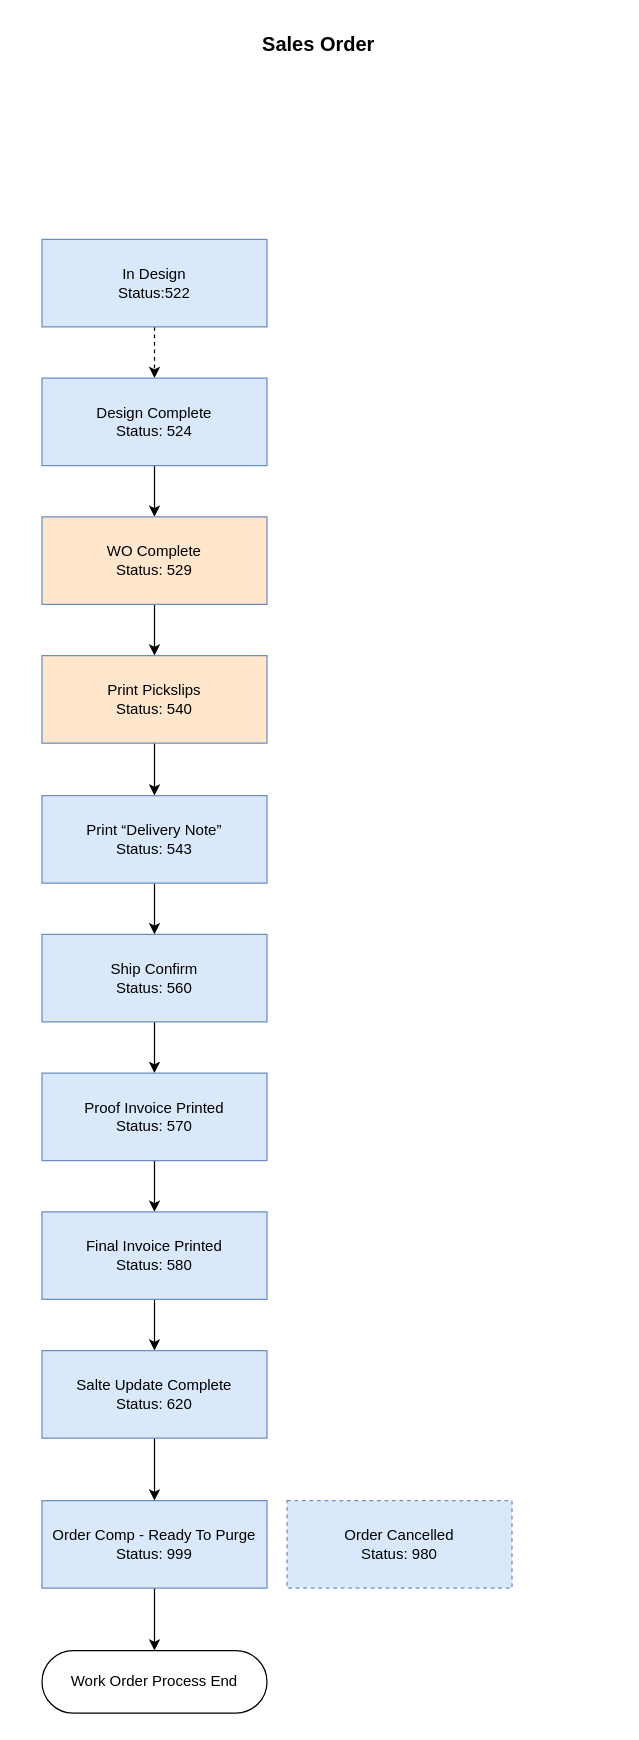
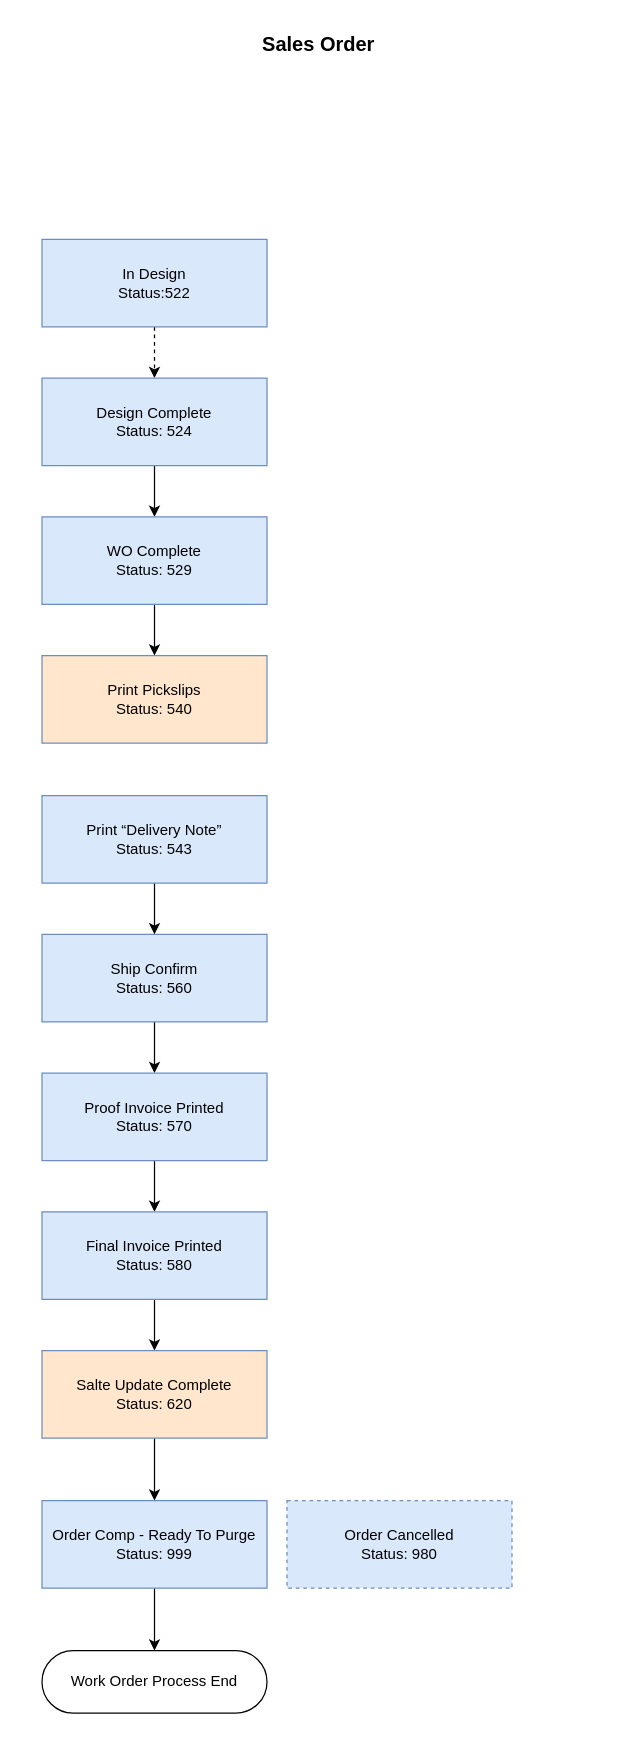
(154, 561) -> (154, 561)
(154, 765) -> none
(154, 1394) -> (154, 1394)
